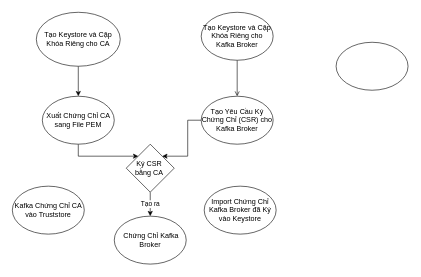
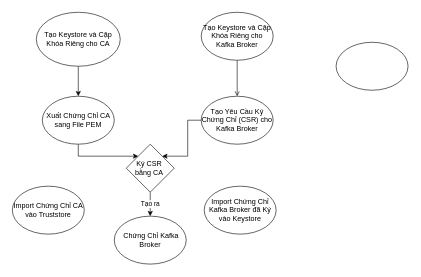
(48, 210) -> (48, 210)
